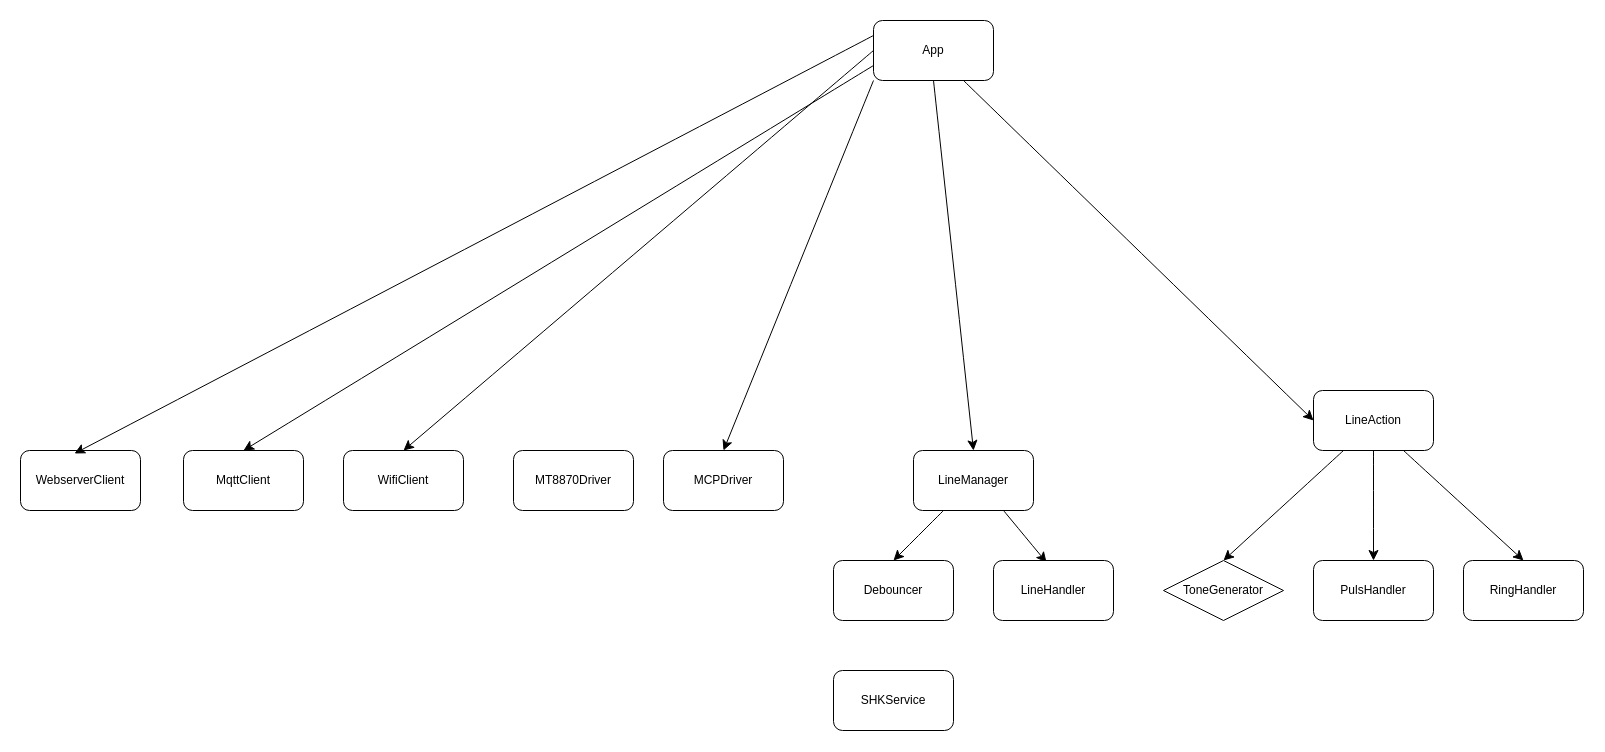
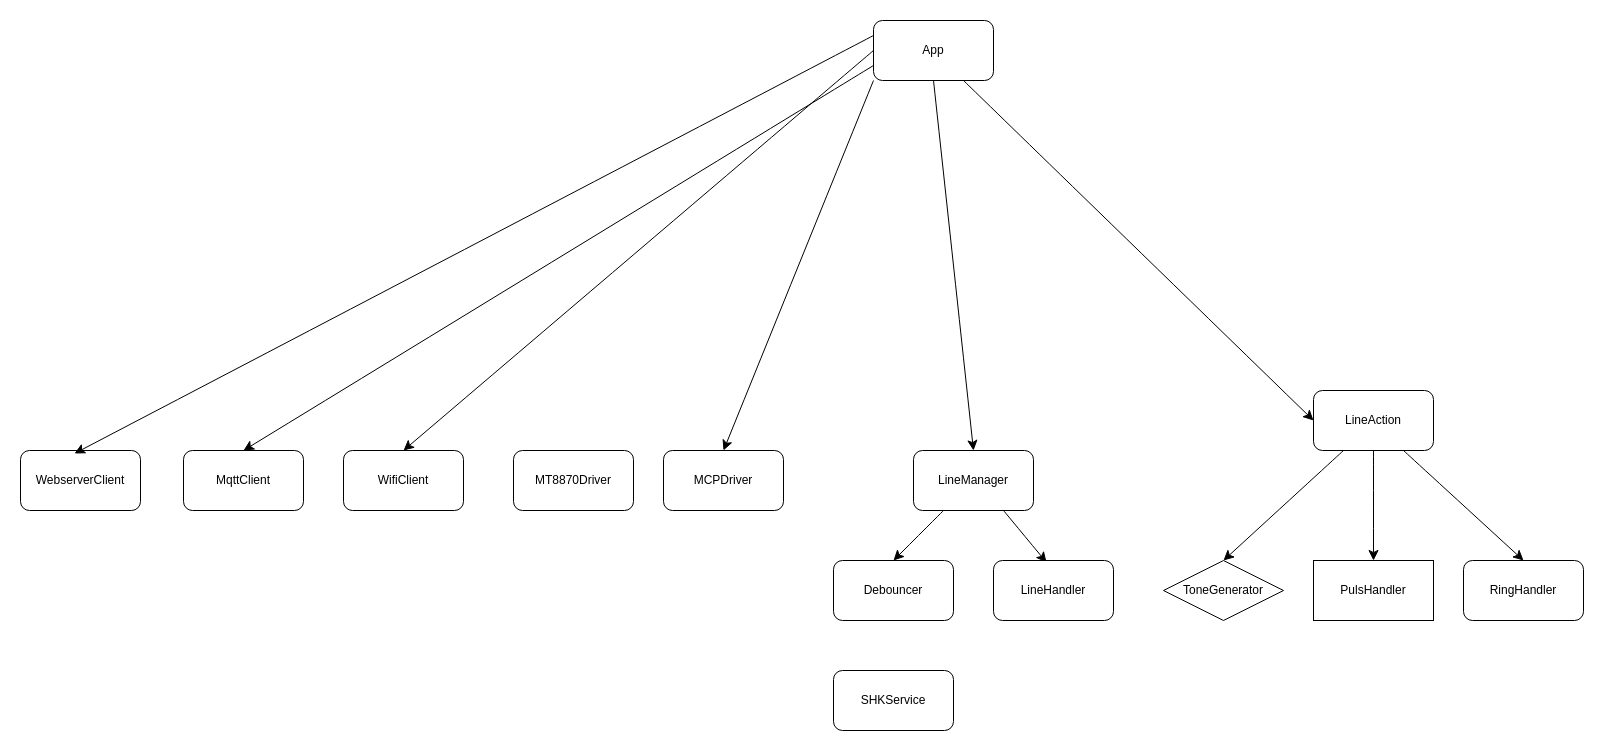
(1374, 591) -> (1374, 591)
